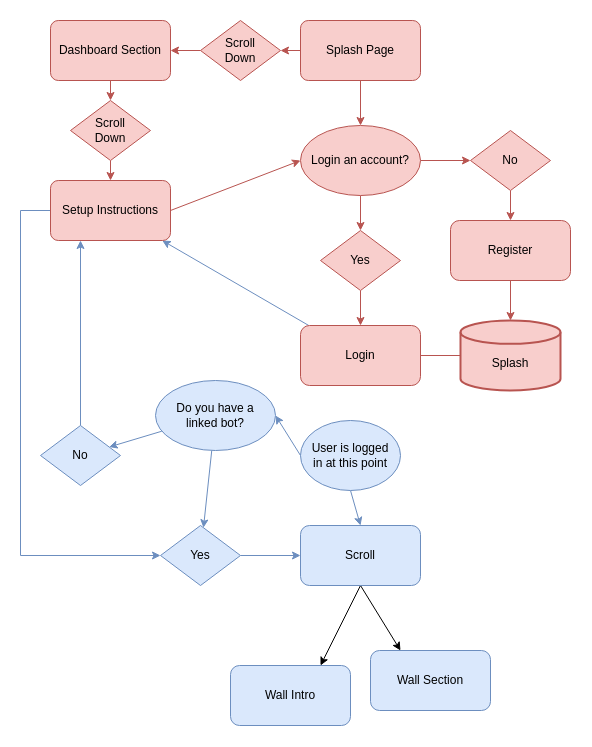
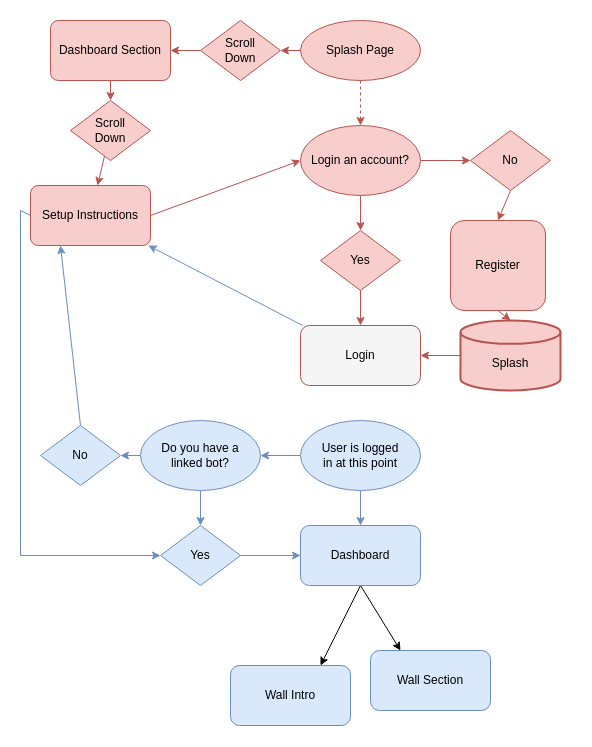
(361, 51) -> (361, 51)
(361, 100) -> (361, 100)
(111, 211) -> (91, 216)
(511, 251) -> (498, 266)
(361, 356) -> (361, 356)
(427, 356) -> (429, 356)
(216, 416) -> (201, 456)
(351, 456) -> (361, 456)
(361, 556) -> (361, 556)
